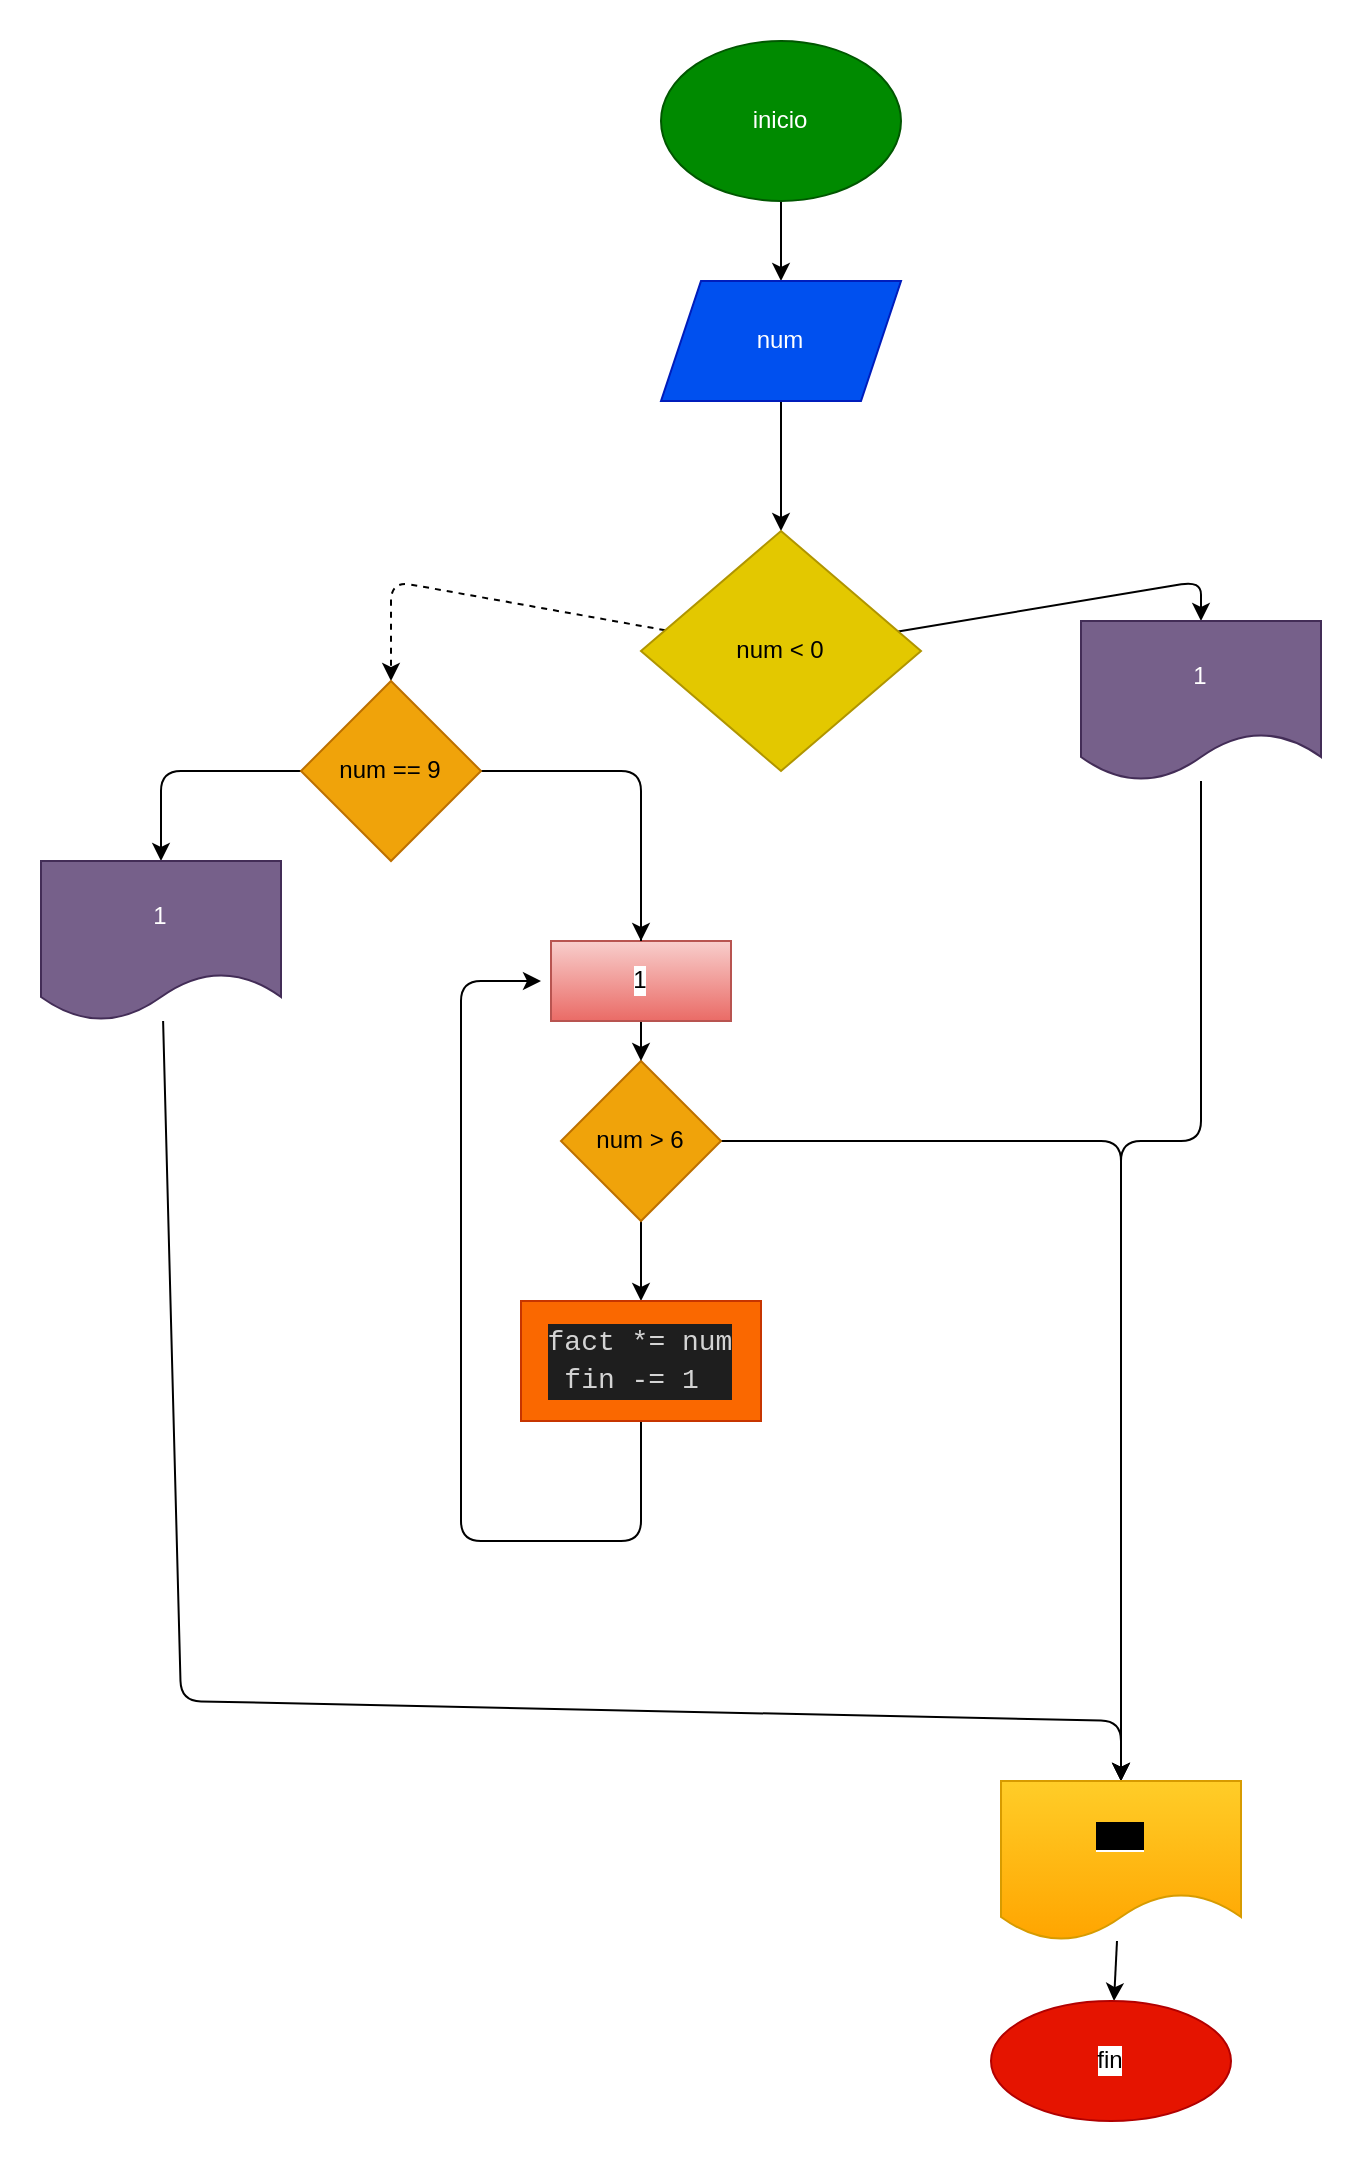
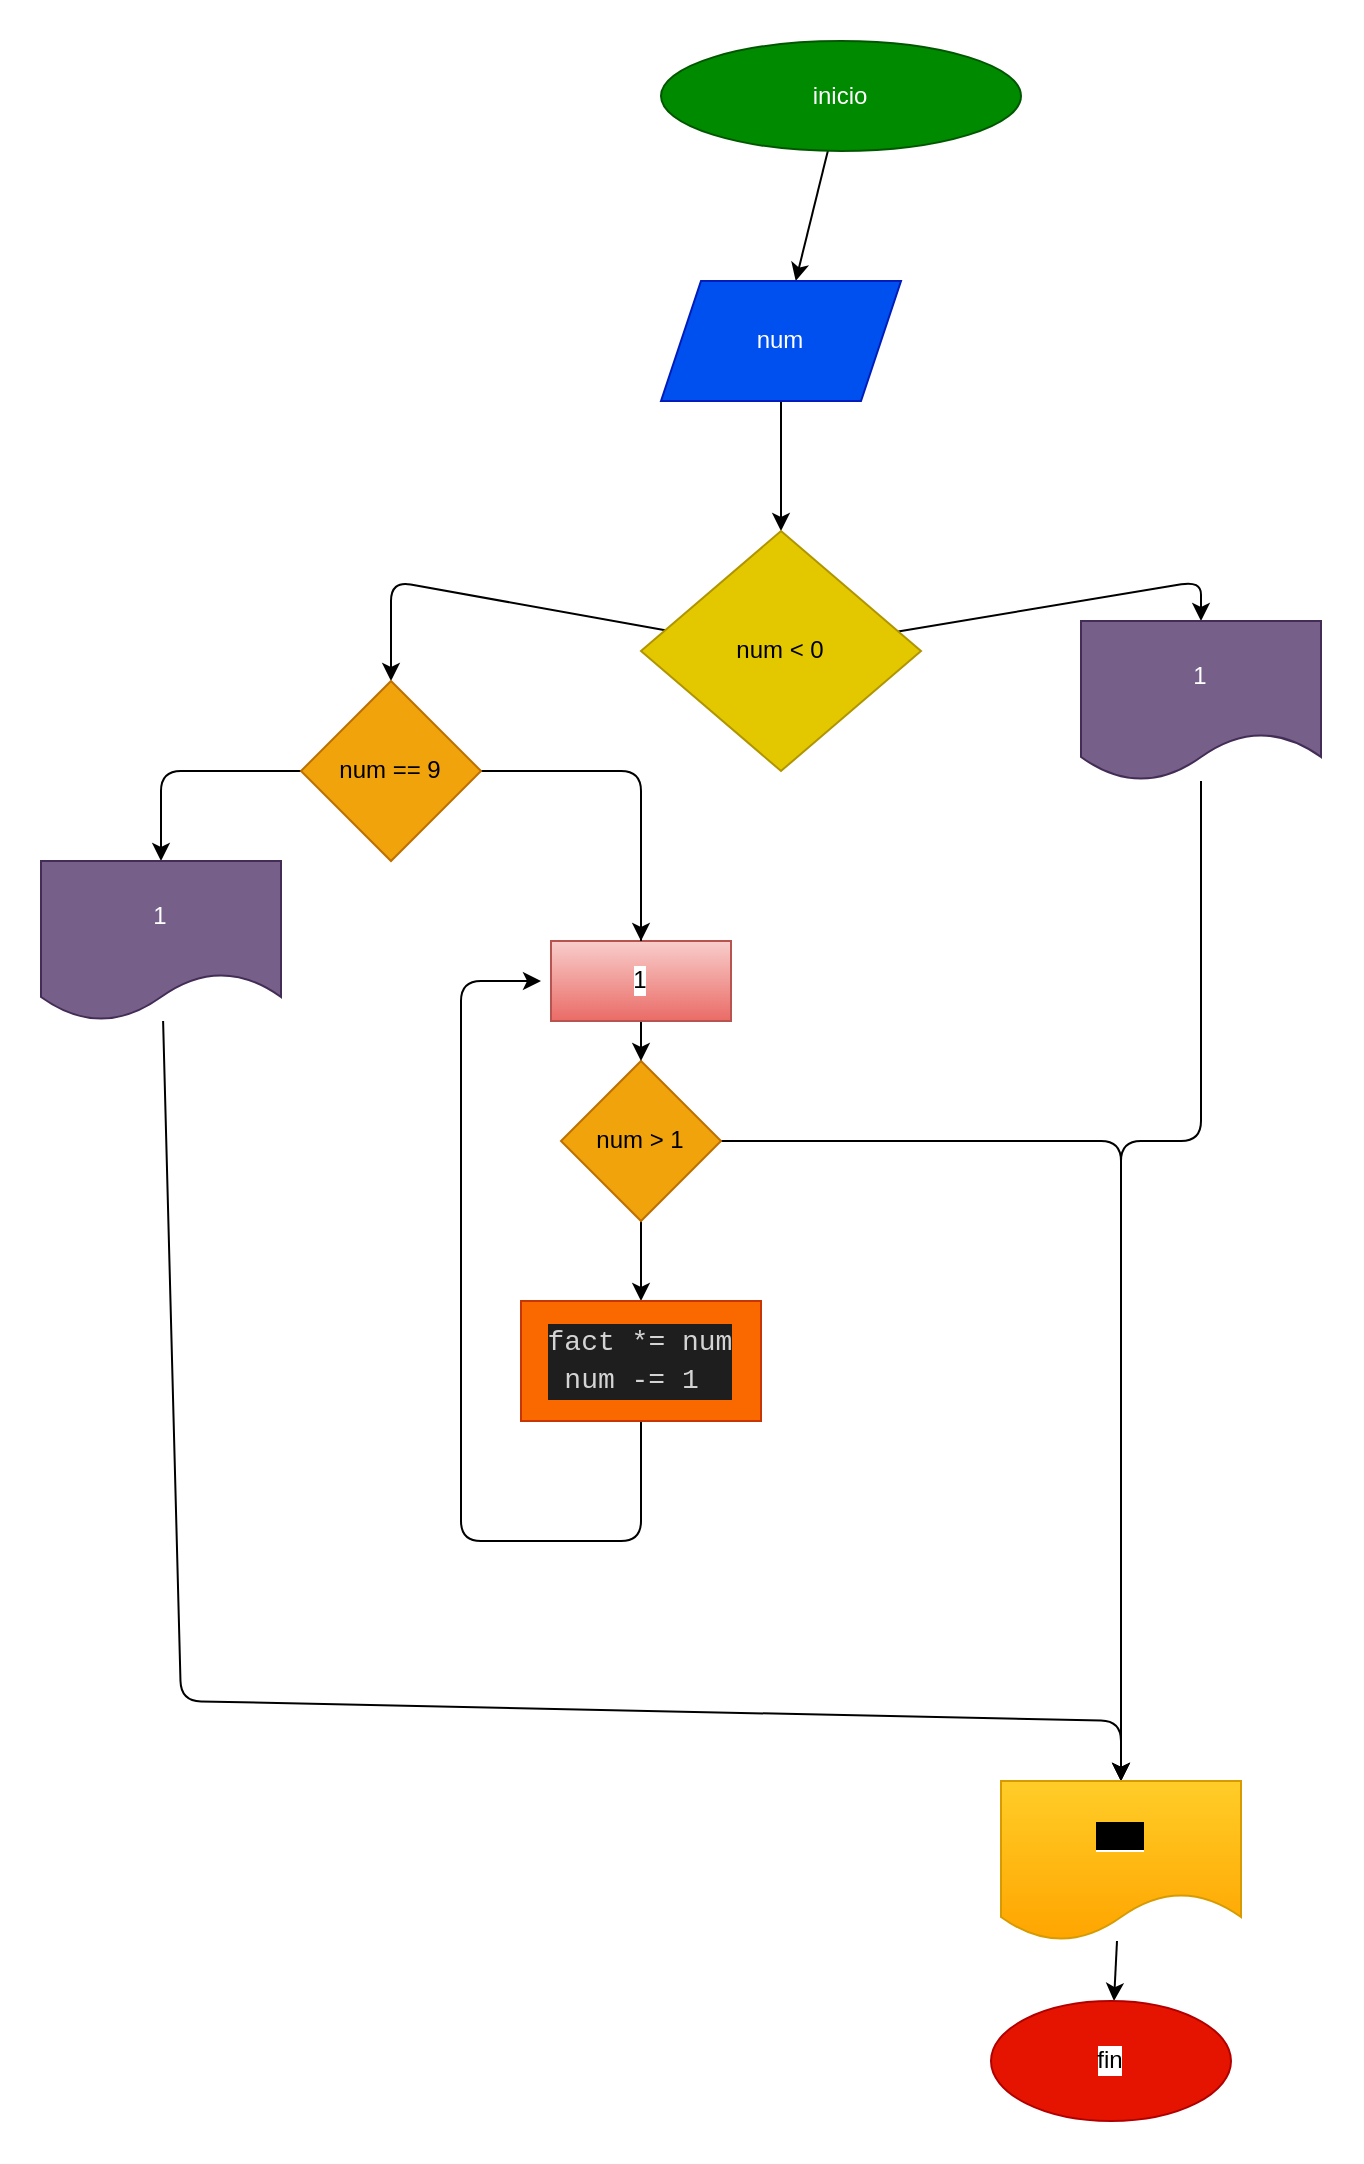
(781, 121) -> (841, 96)
(491, 599) -> (491, 599)
(641, 1141) -> (641, 1141)
(641, 1361) -> (641, 1361)
